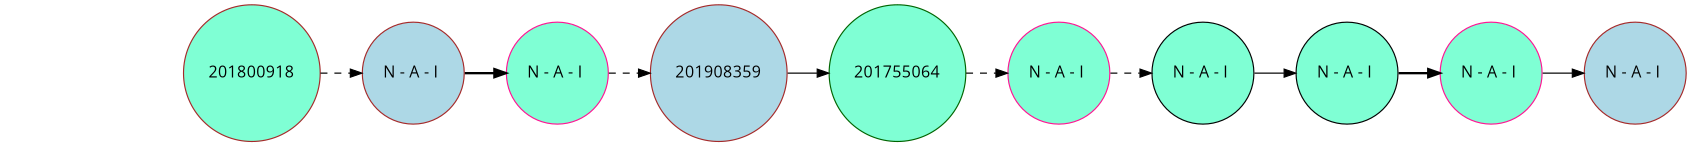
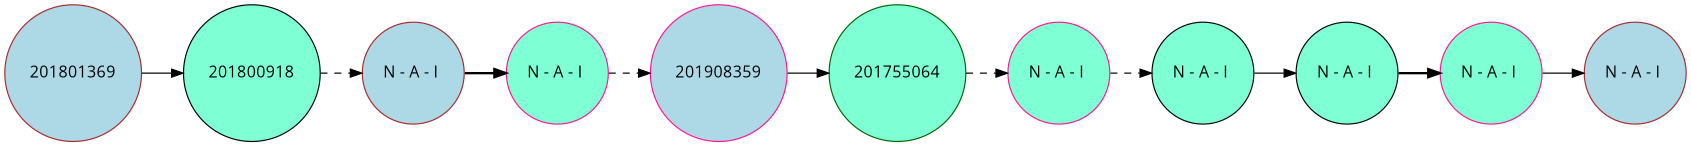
none -> (73, 73)
(252, 73) -> (252, 73)
(719, 73) -> (719, 73)
